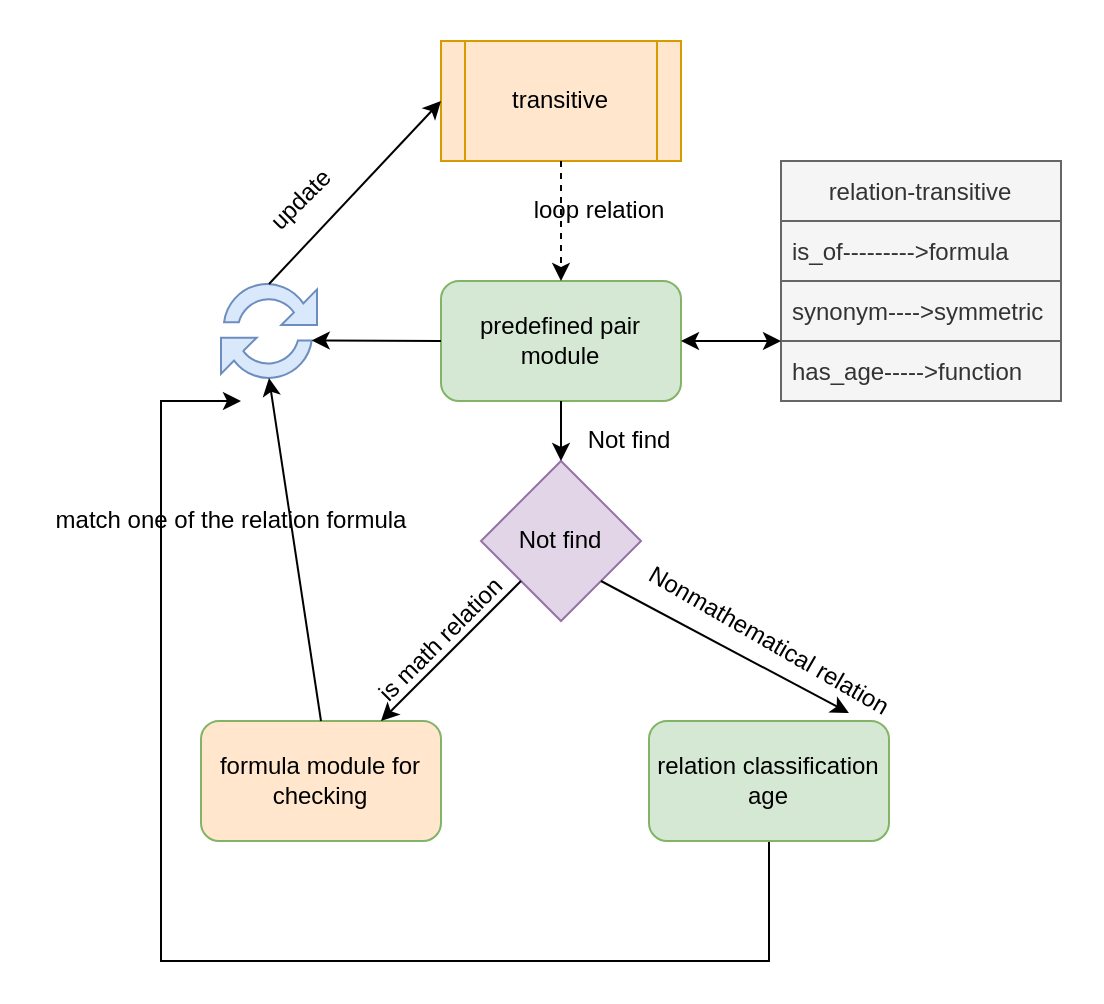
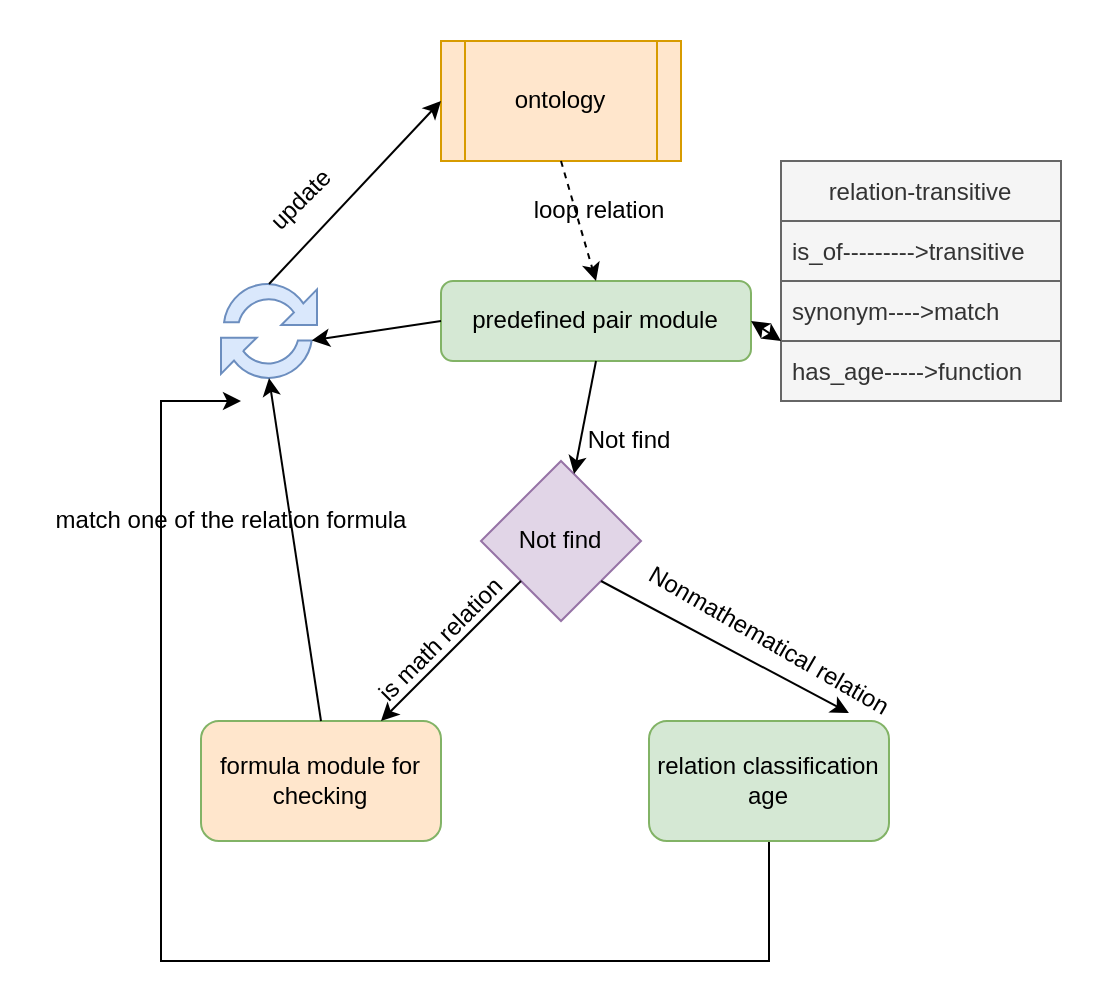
(561, 101) -> (561, 101)
(934, 252) -> (951, 252)
(930, 312) -> (906, 312)
(561, 341) -> (596, 321)
